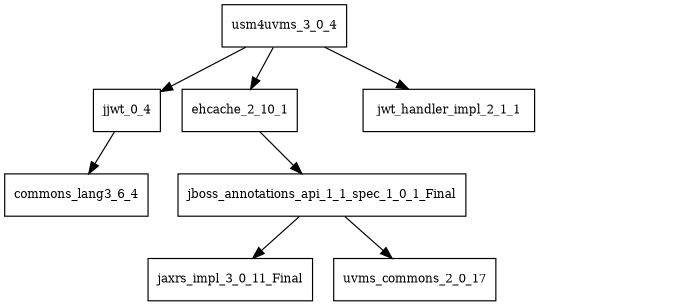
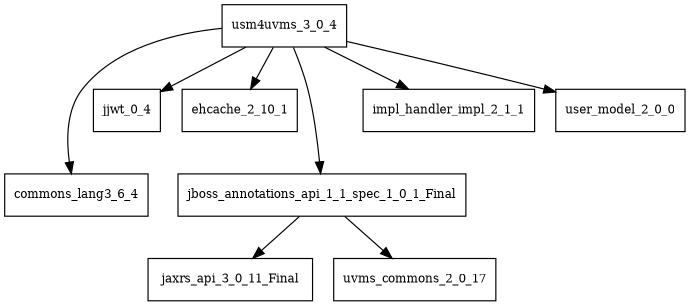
(449, 110) -> (449, 110)
none -> (620, 110)
(105, 148) -> (112, 62)
(277, 149) -> (311, 104)
(230, 280) -> (230, 280)
